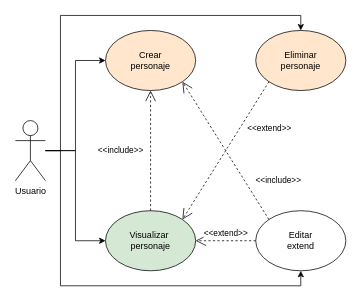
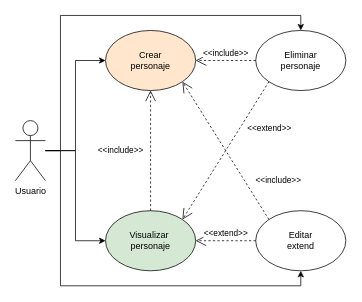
none -> (226, 60)
(300, 60) -> (300, 60)
